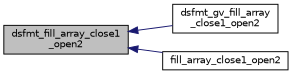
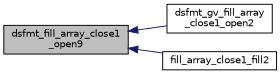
(66, 40) -> (66, 40)
(225, 61) -> (220, 61)
